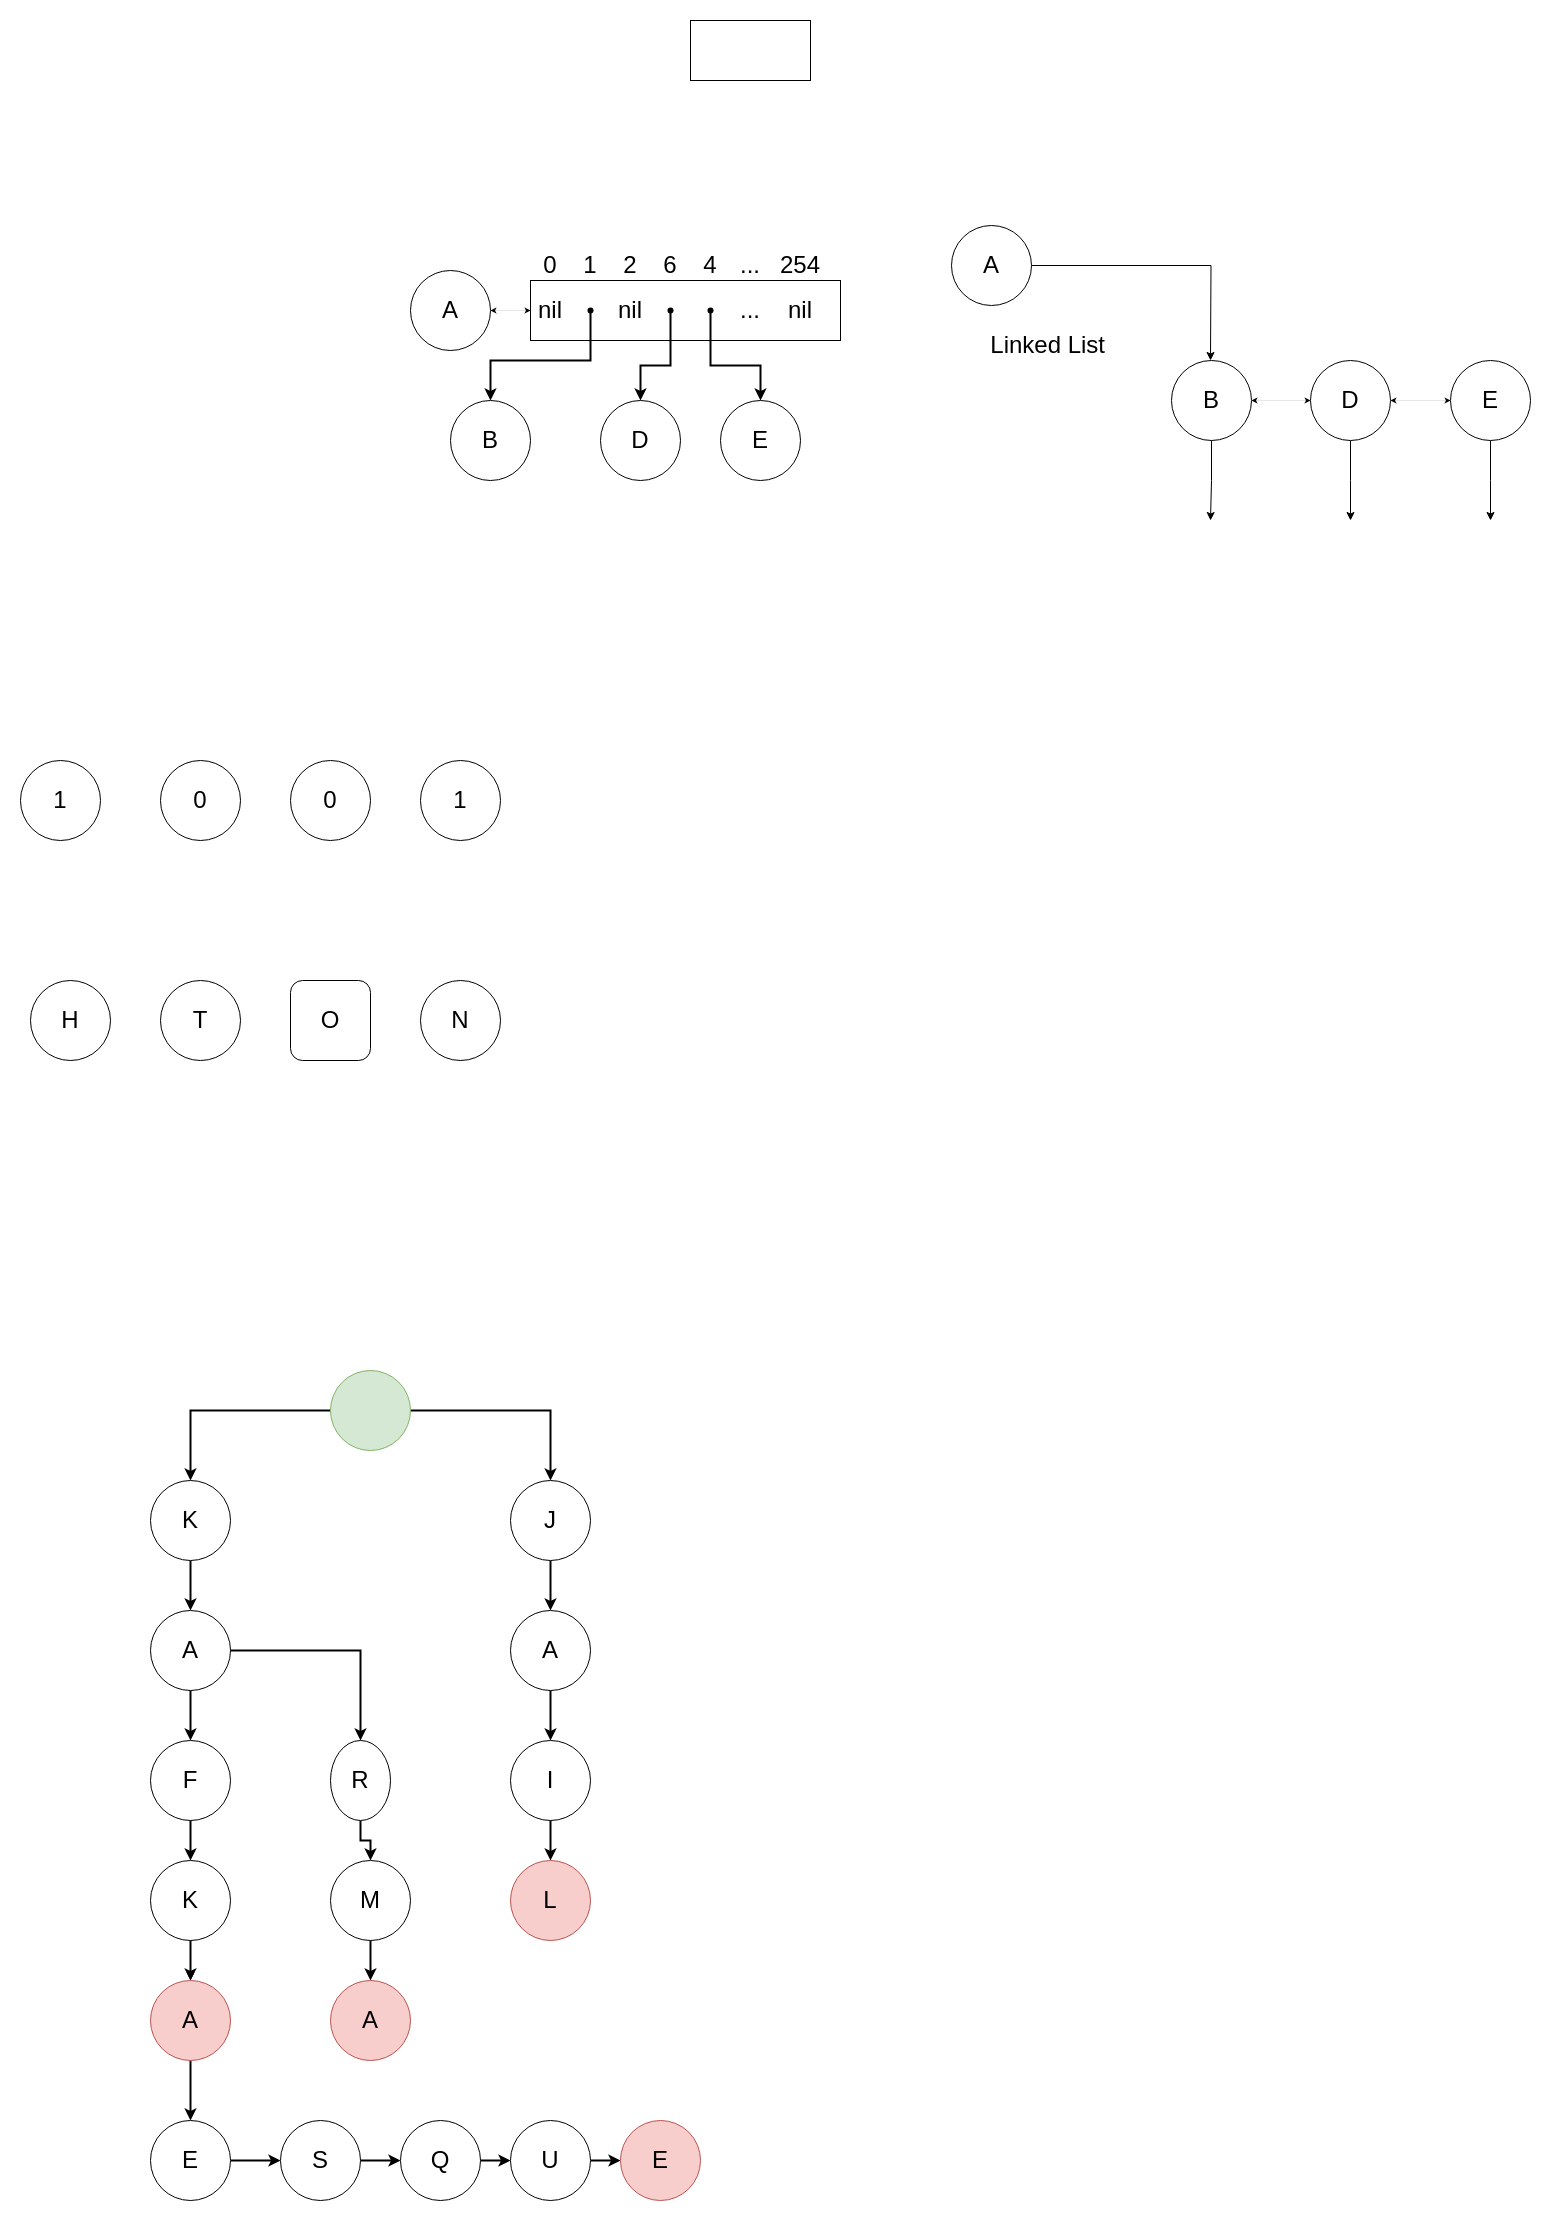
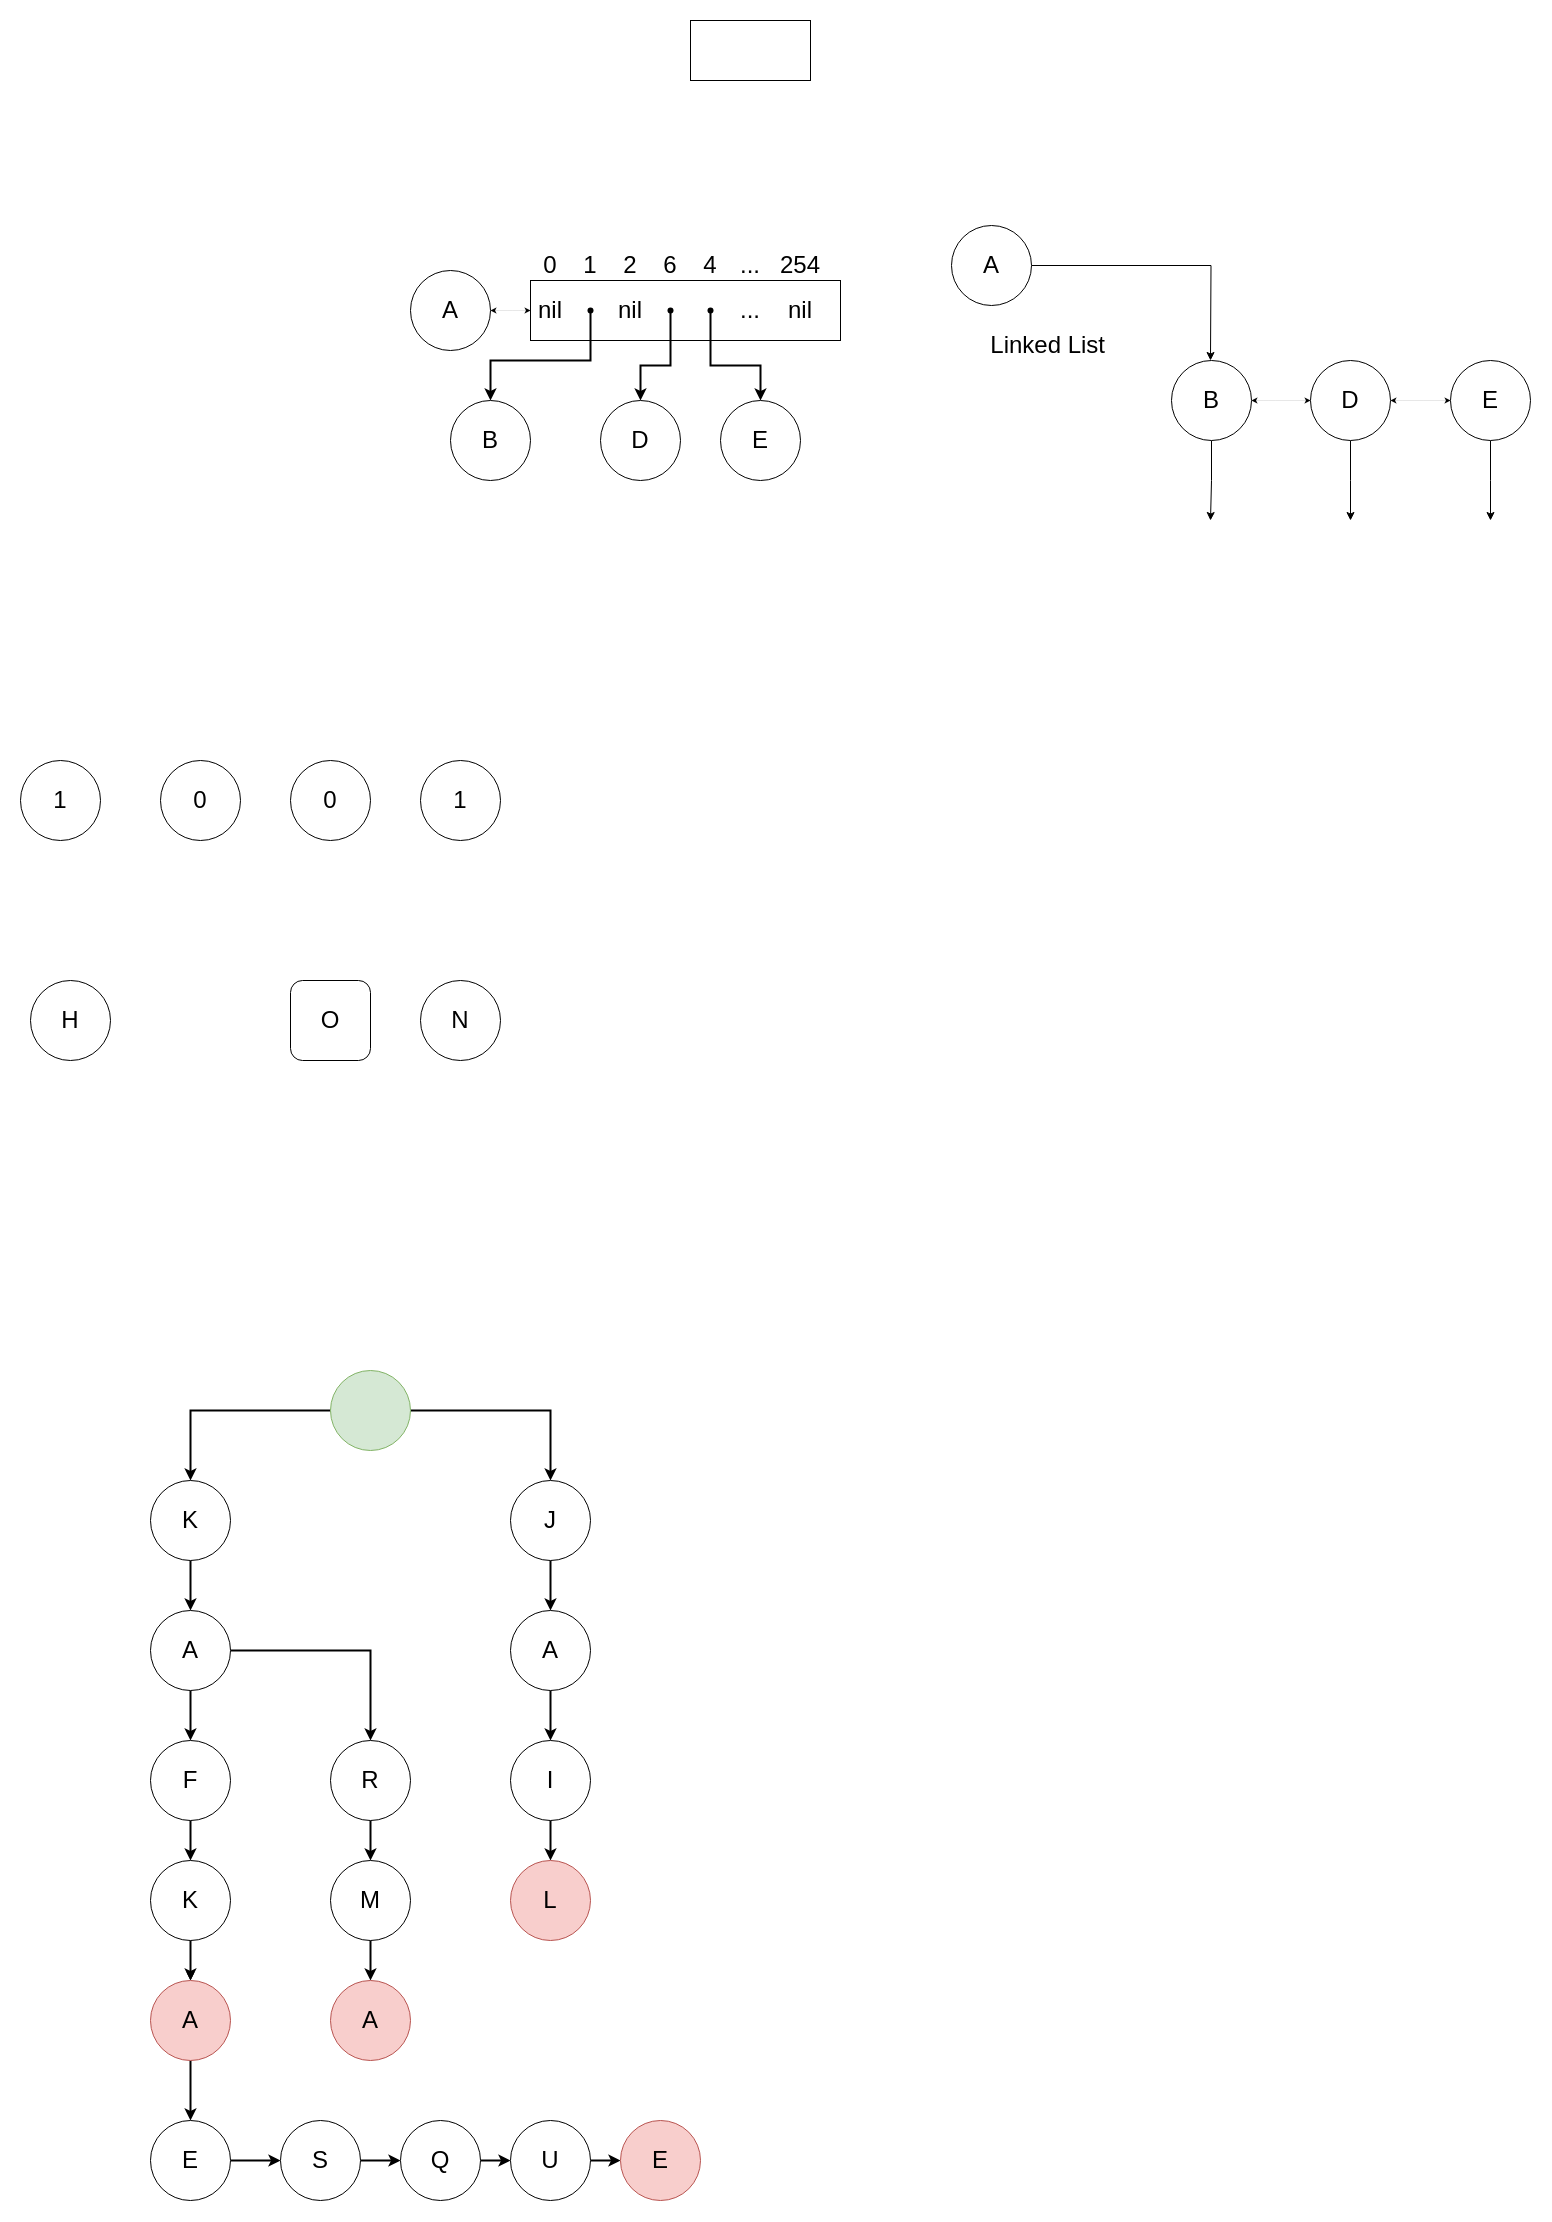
(201, 1021) -> none
(361, 1781) -> (371, 1781)
